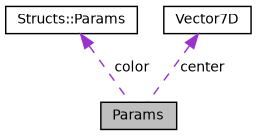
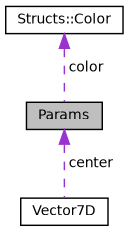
(72, 20) -> (64, 20)
(169, 74) -> (64, 171)
